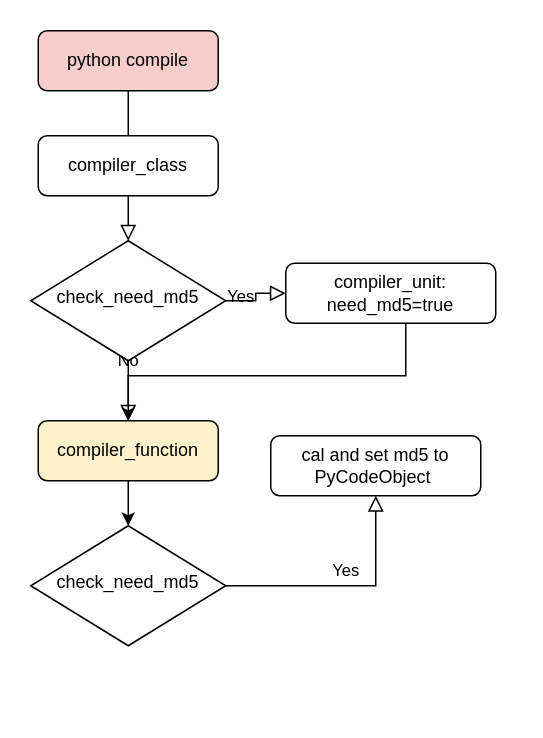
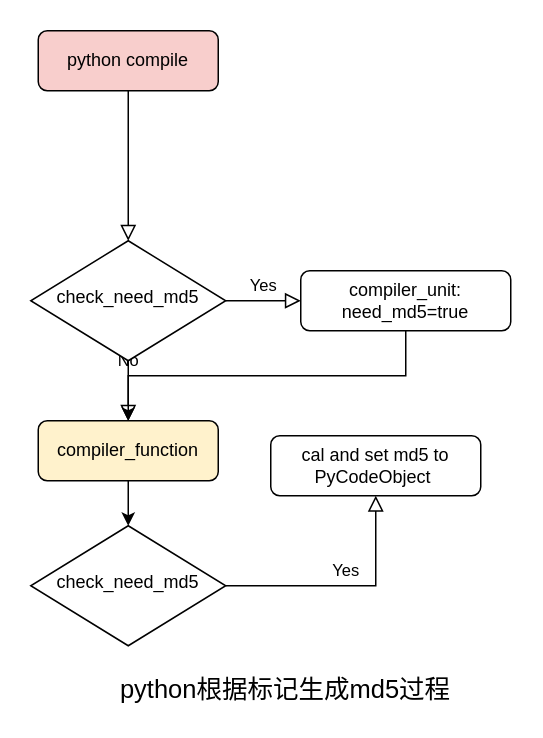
(128, 166) -> none
(391, 293) -> (406, 301)
none -> (286, 691)
